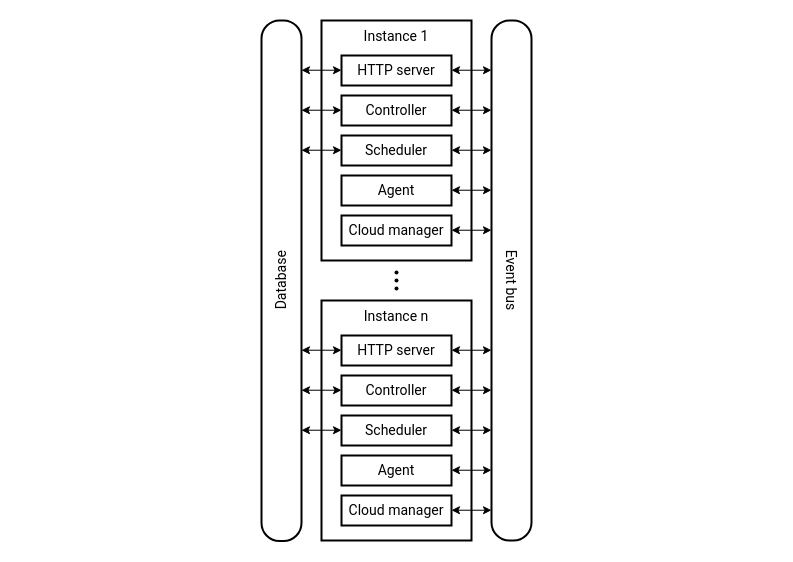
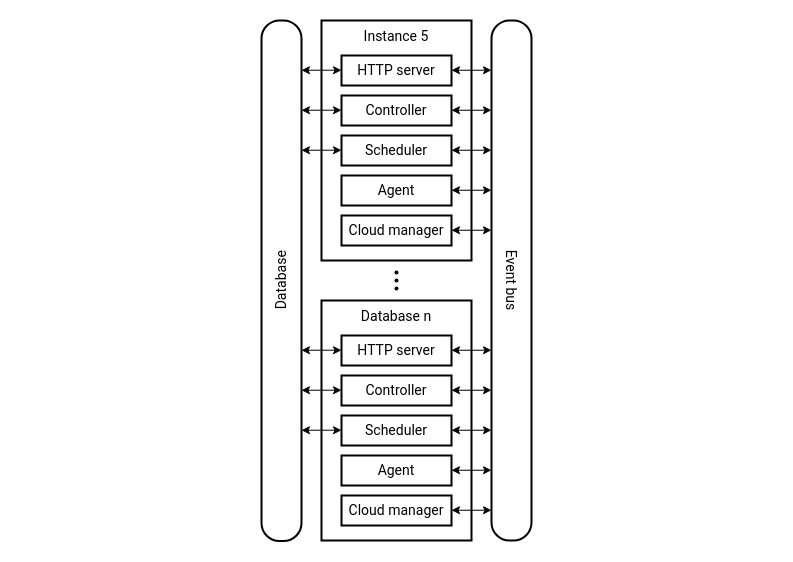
(397, 37) -> (397, 37)
(397, 317) -> (397, 317)
